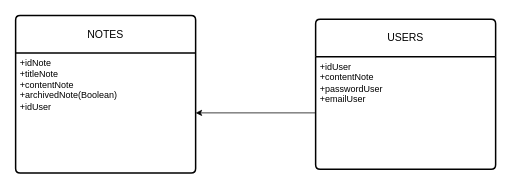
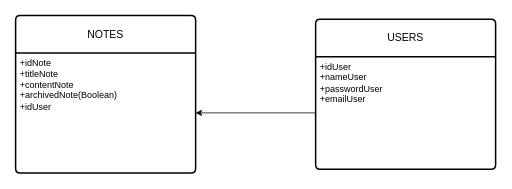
(353, 83) -> (353, 83)
